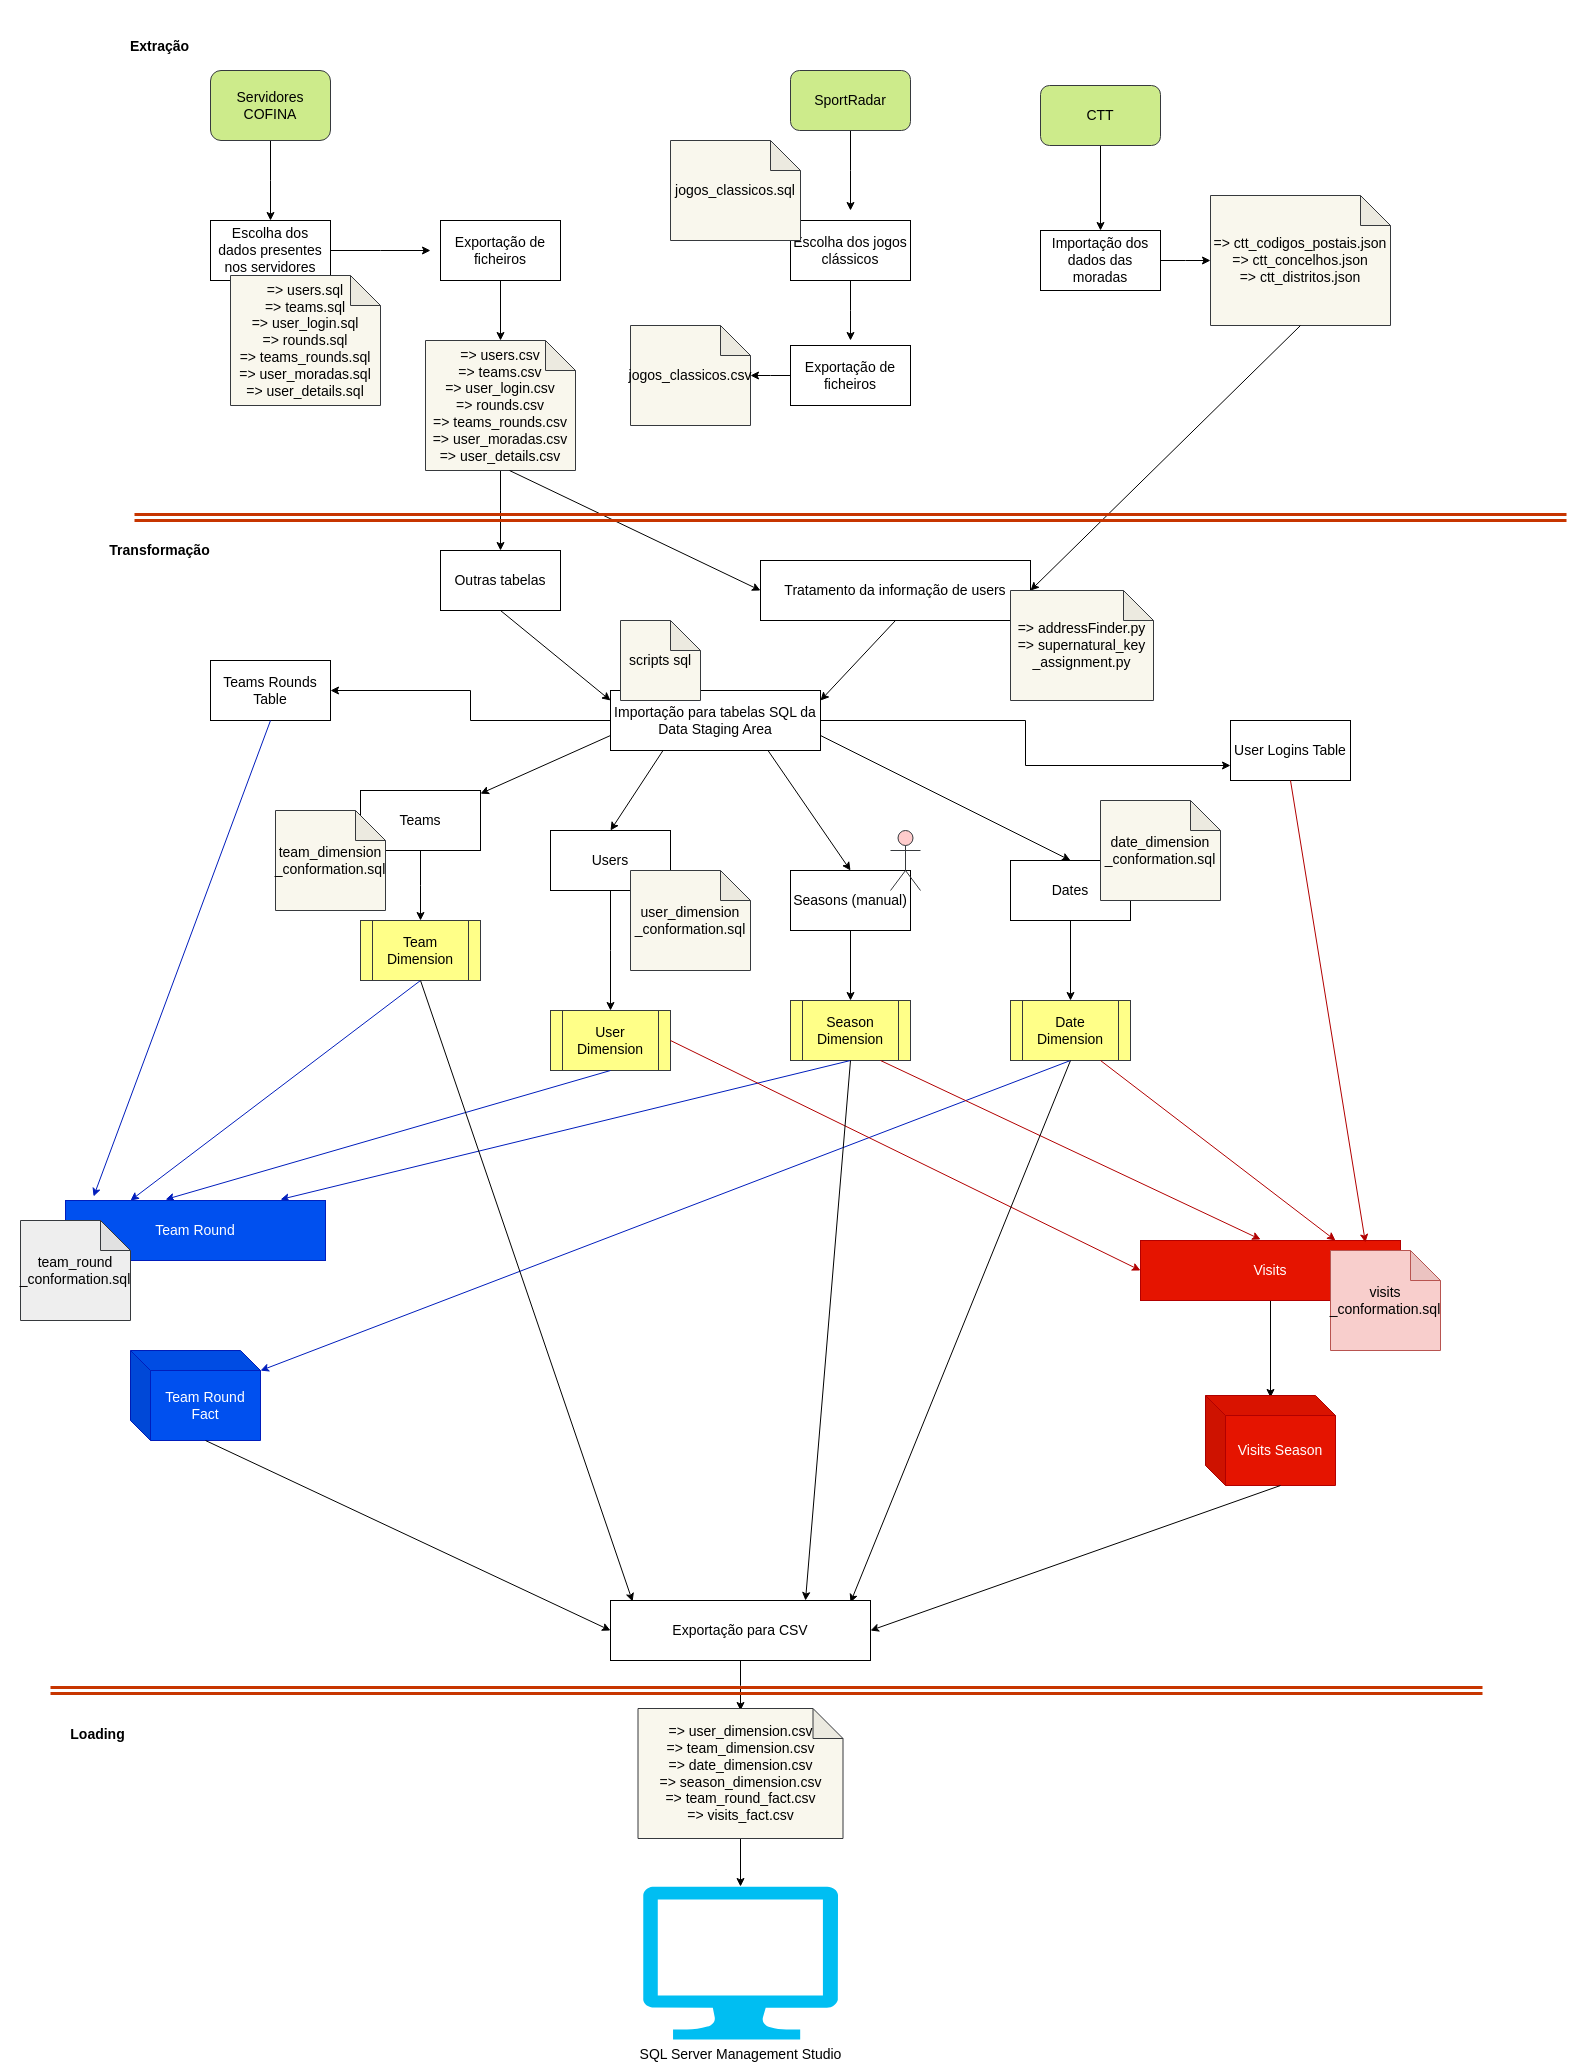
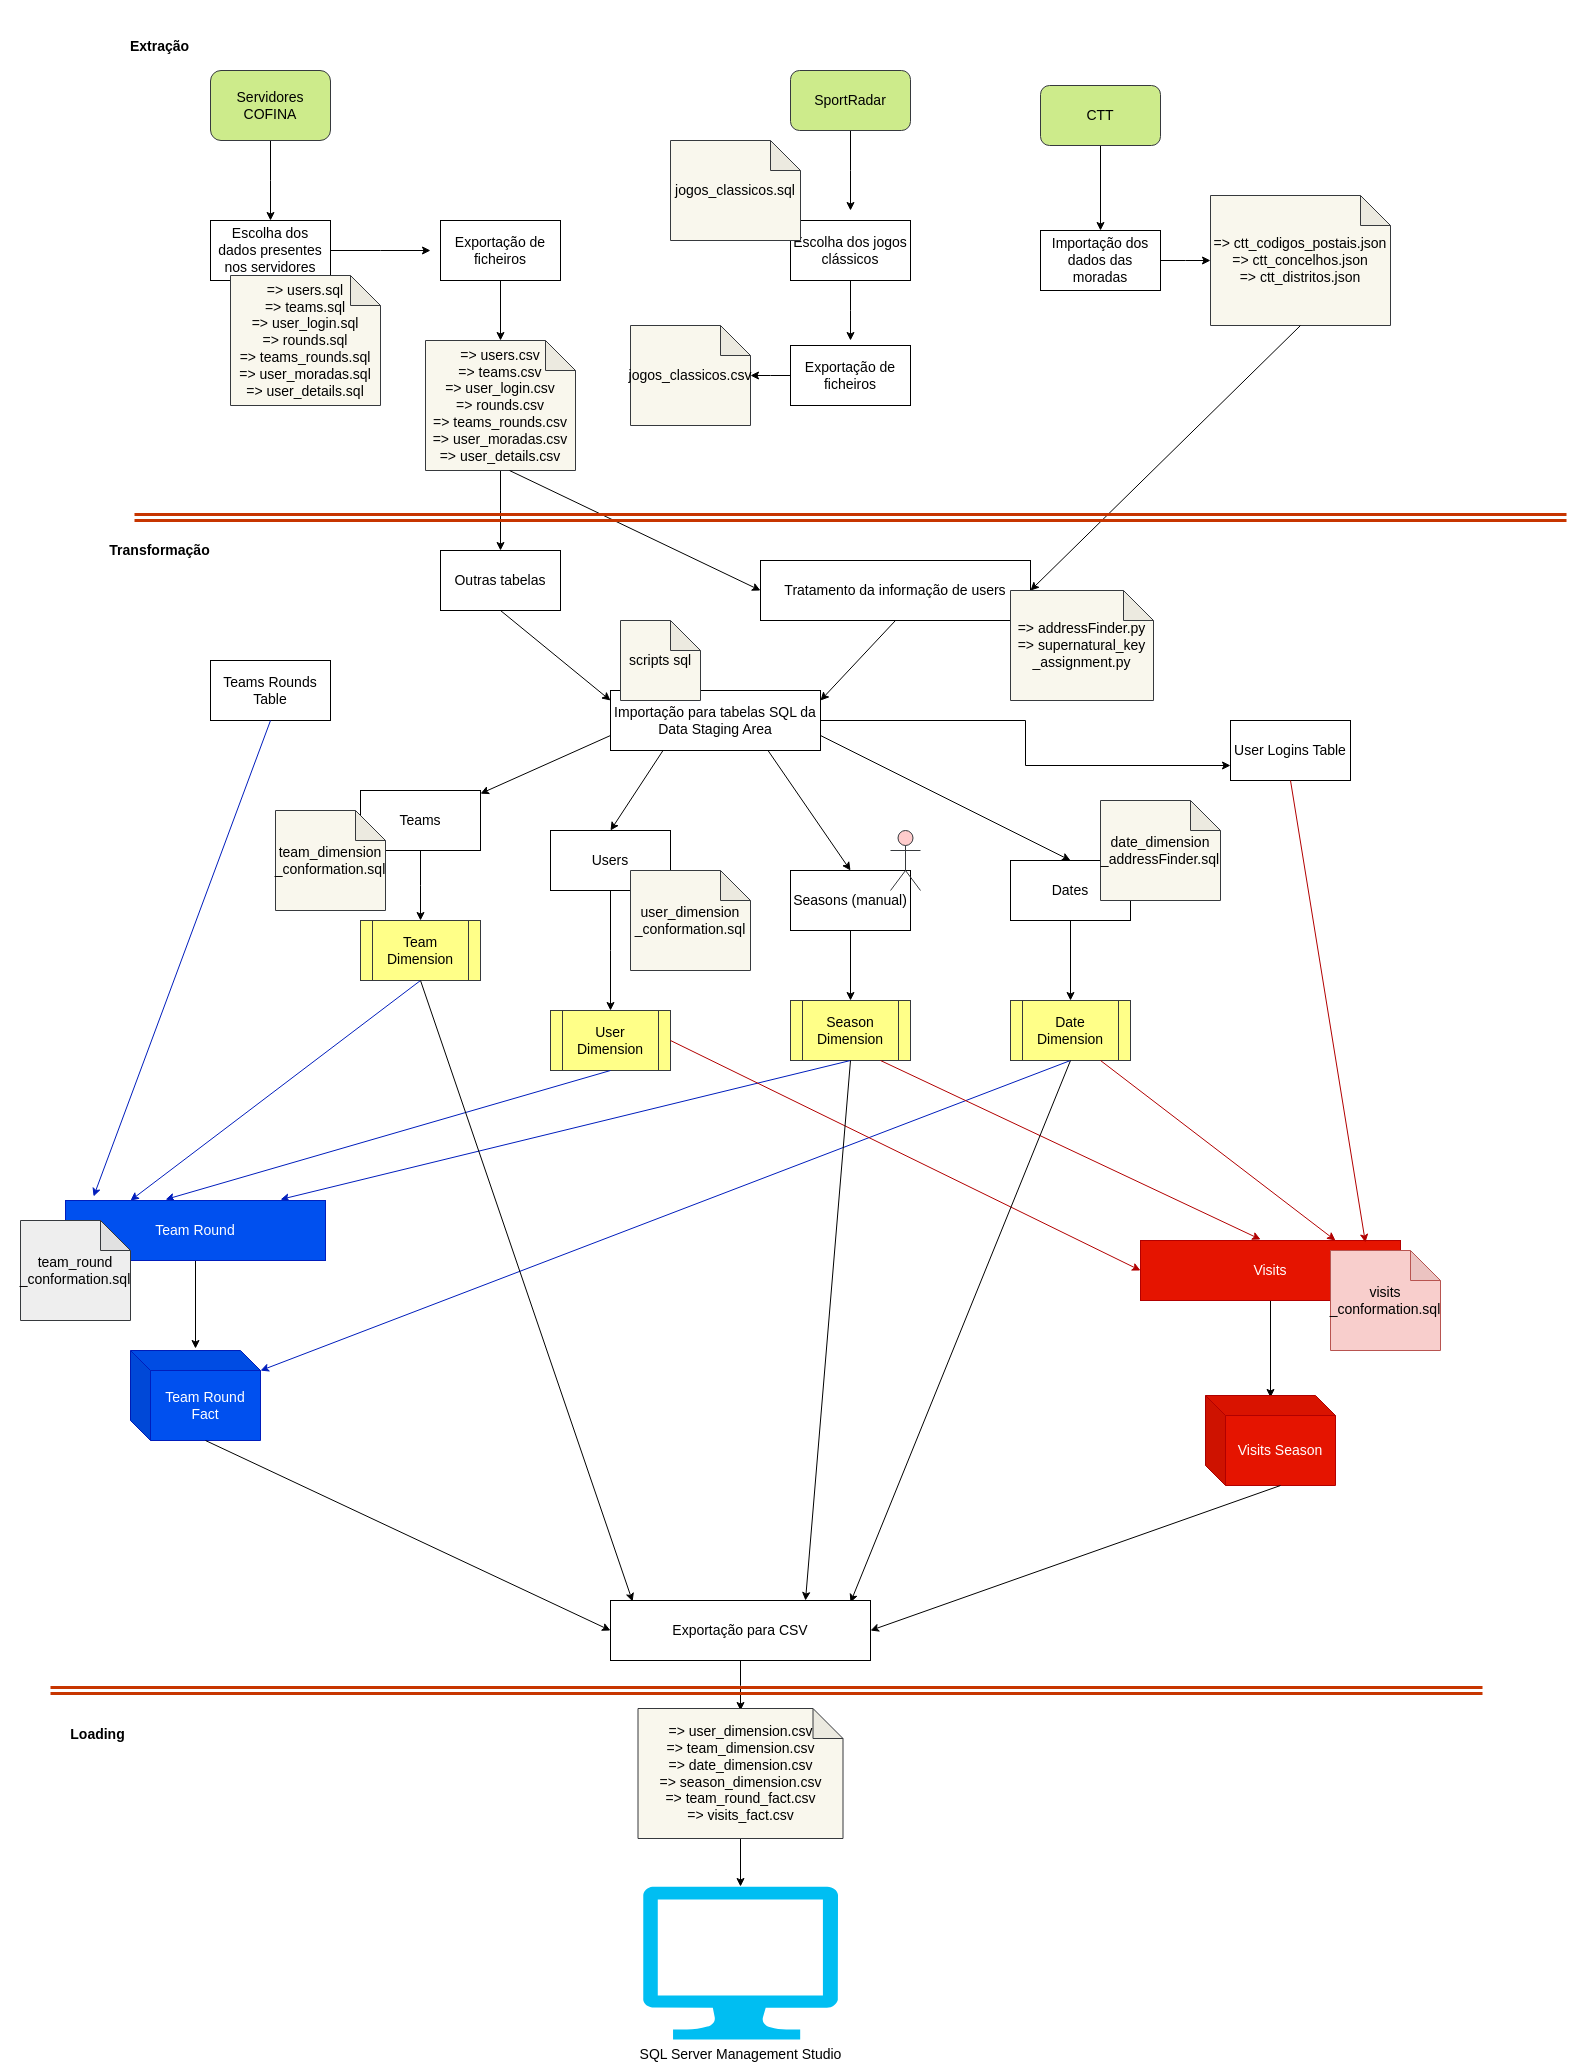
(471, 710) -> none
(1161, 851) -> (1161, 851)
none -> (196, 1301)
